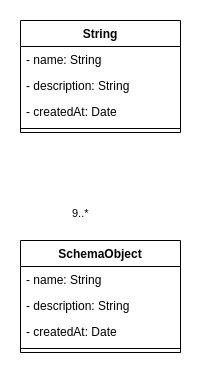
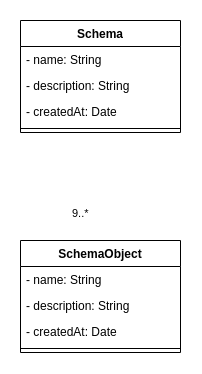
(101, 35) -> (101, 35)
